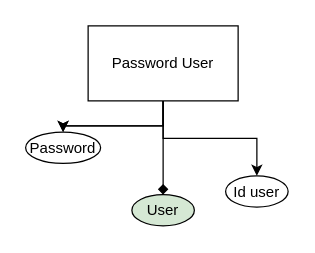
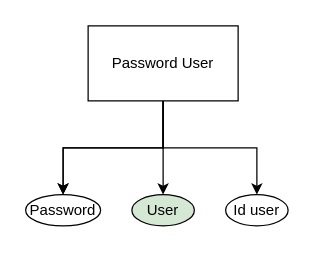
(63, 148) -> (63, 210)
(163, 184) -> (163, 184)
(257, 191) -> (257, 210)
